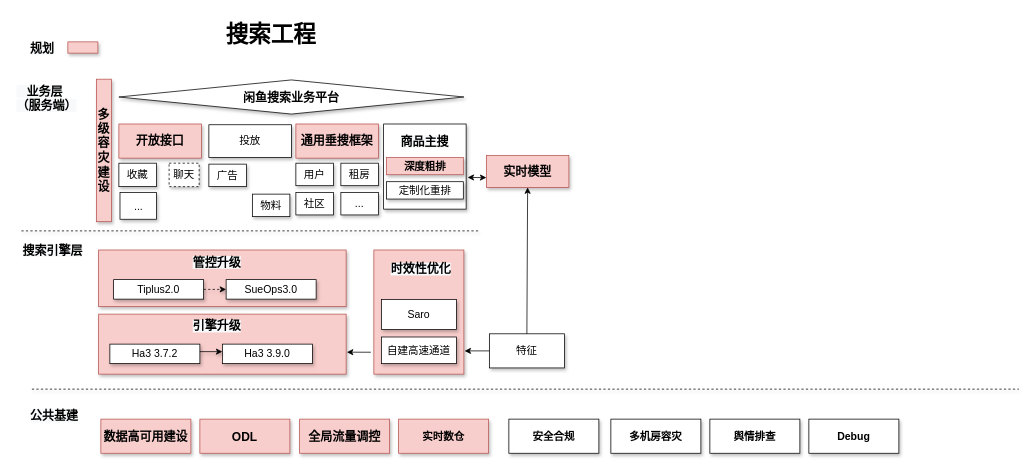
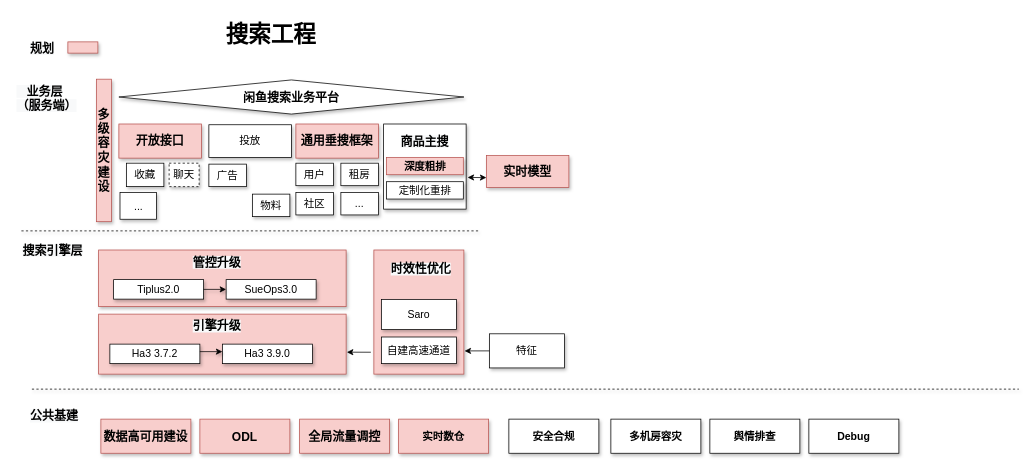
(138, 175) -> (145, 175)
(527, 238) -> none
(212, 289) -> (212, 289)
